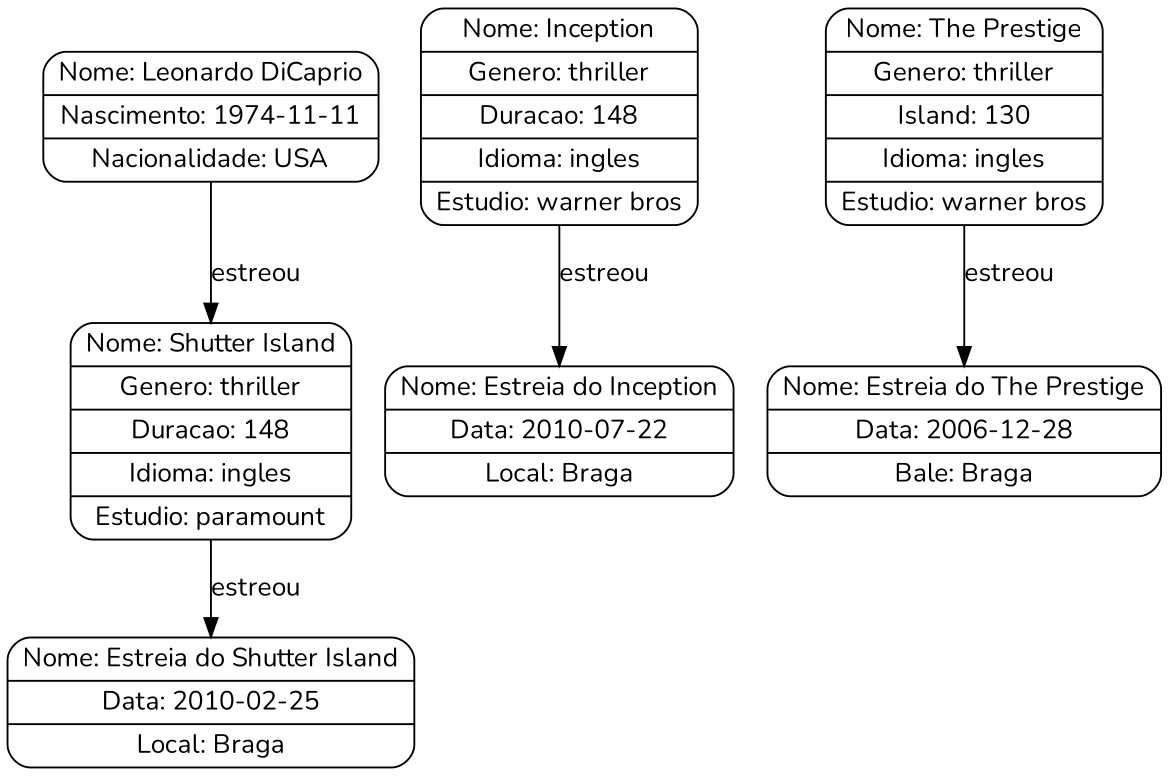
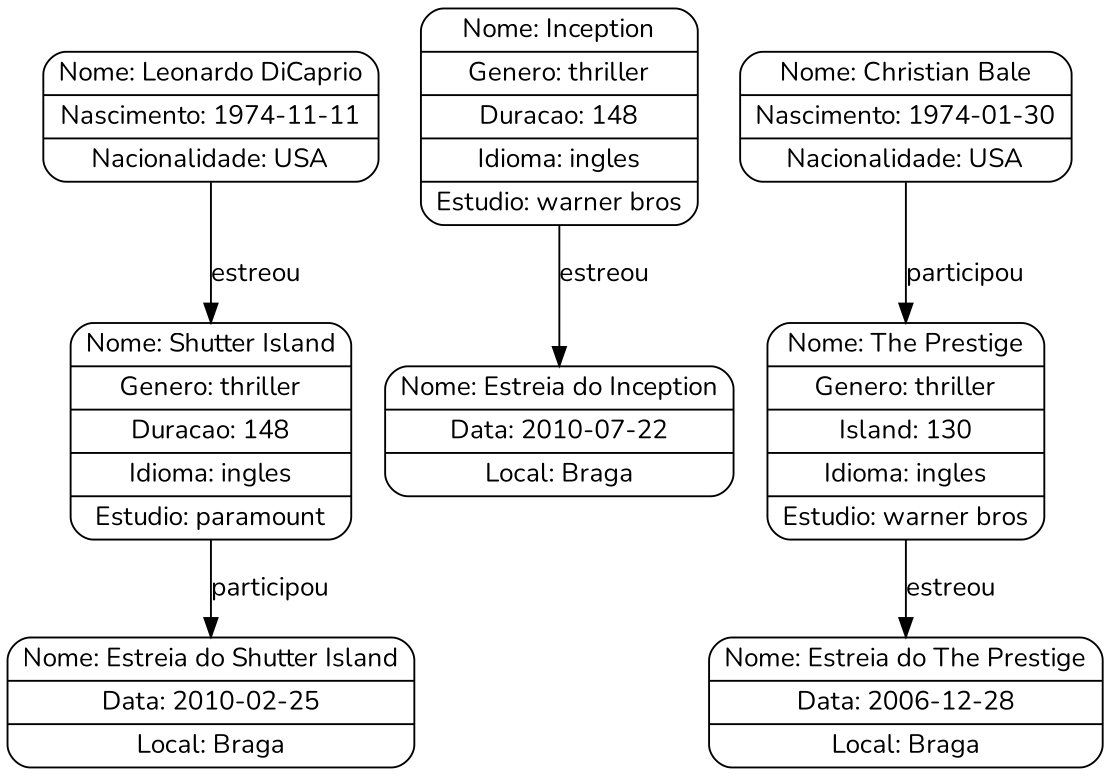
none -> (906, 117)
(964, 474) -> (906, 745)
(256, 589) -> (270, 589)
